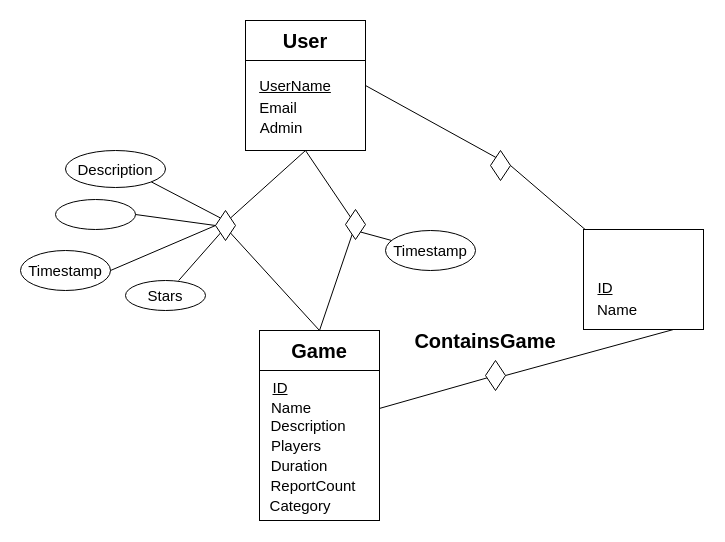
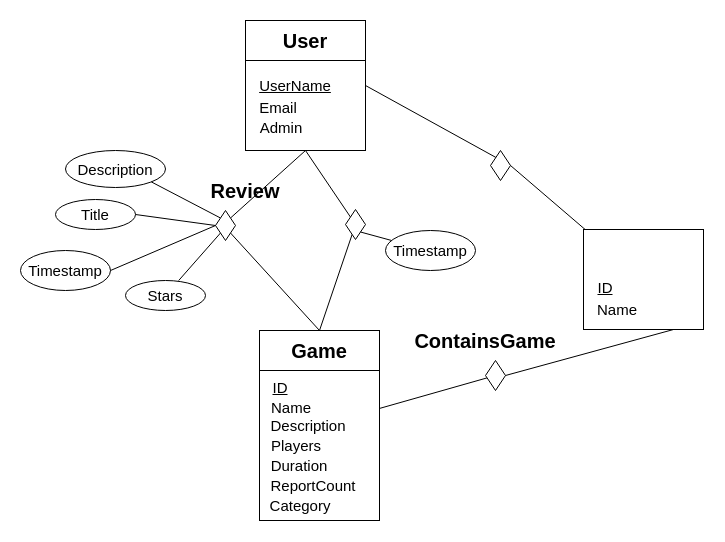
none -> (246, 191)
none -> (96, 215)
